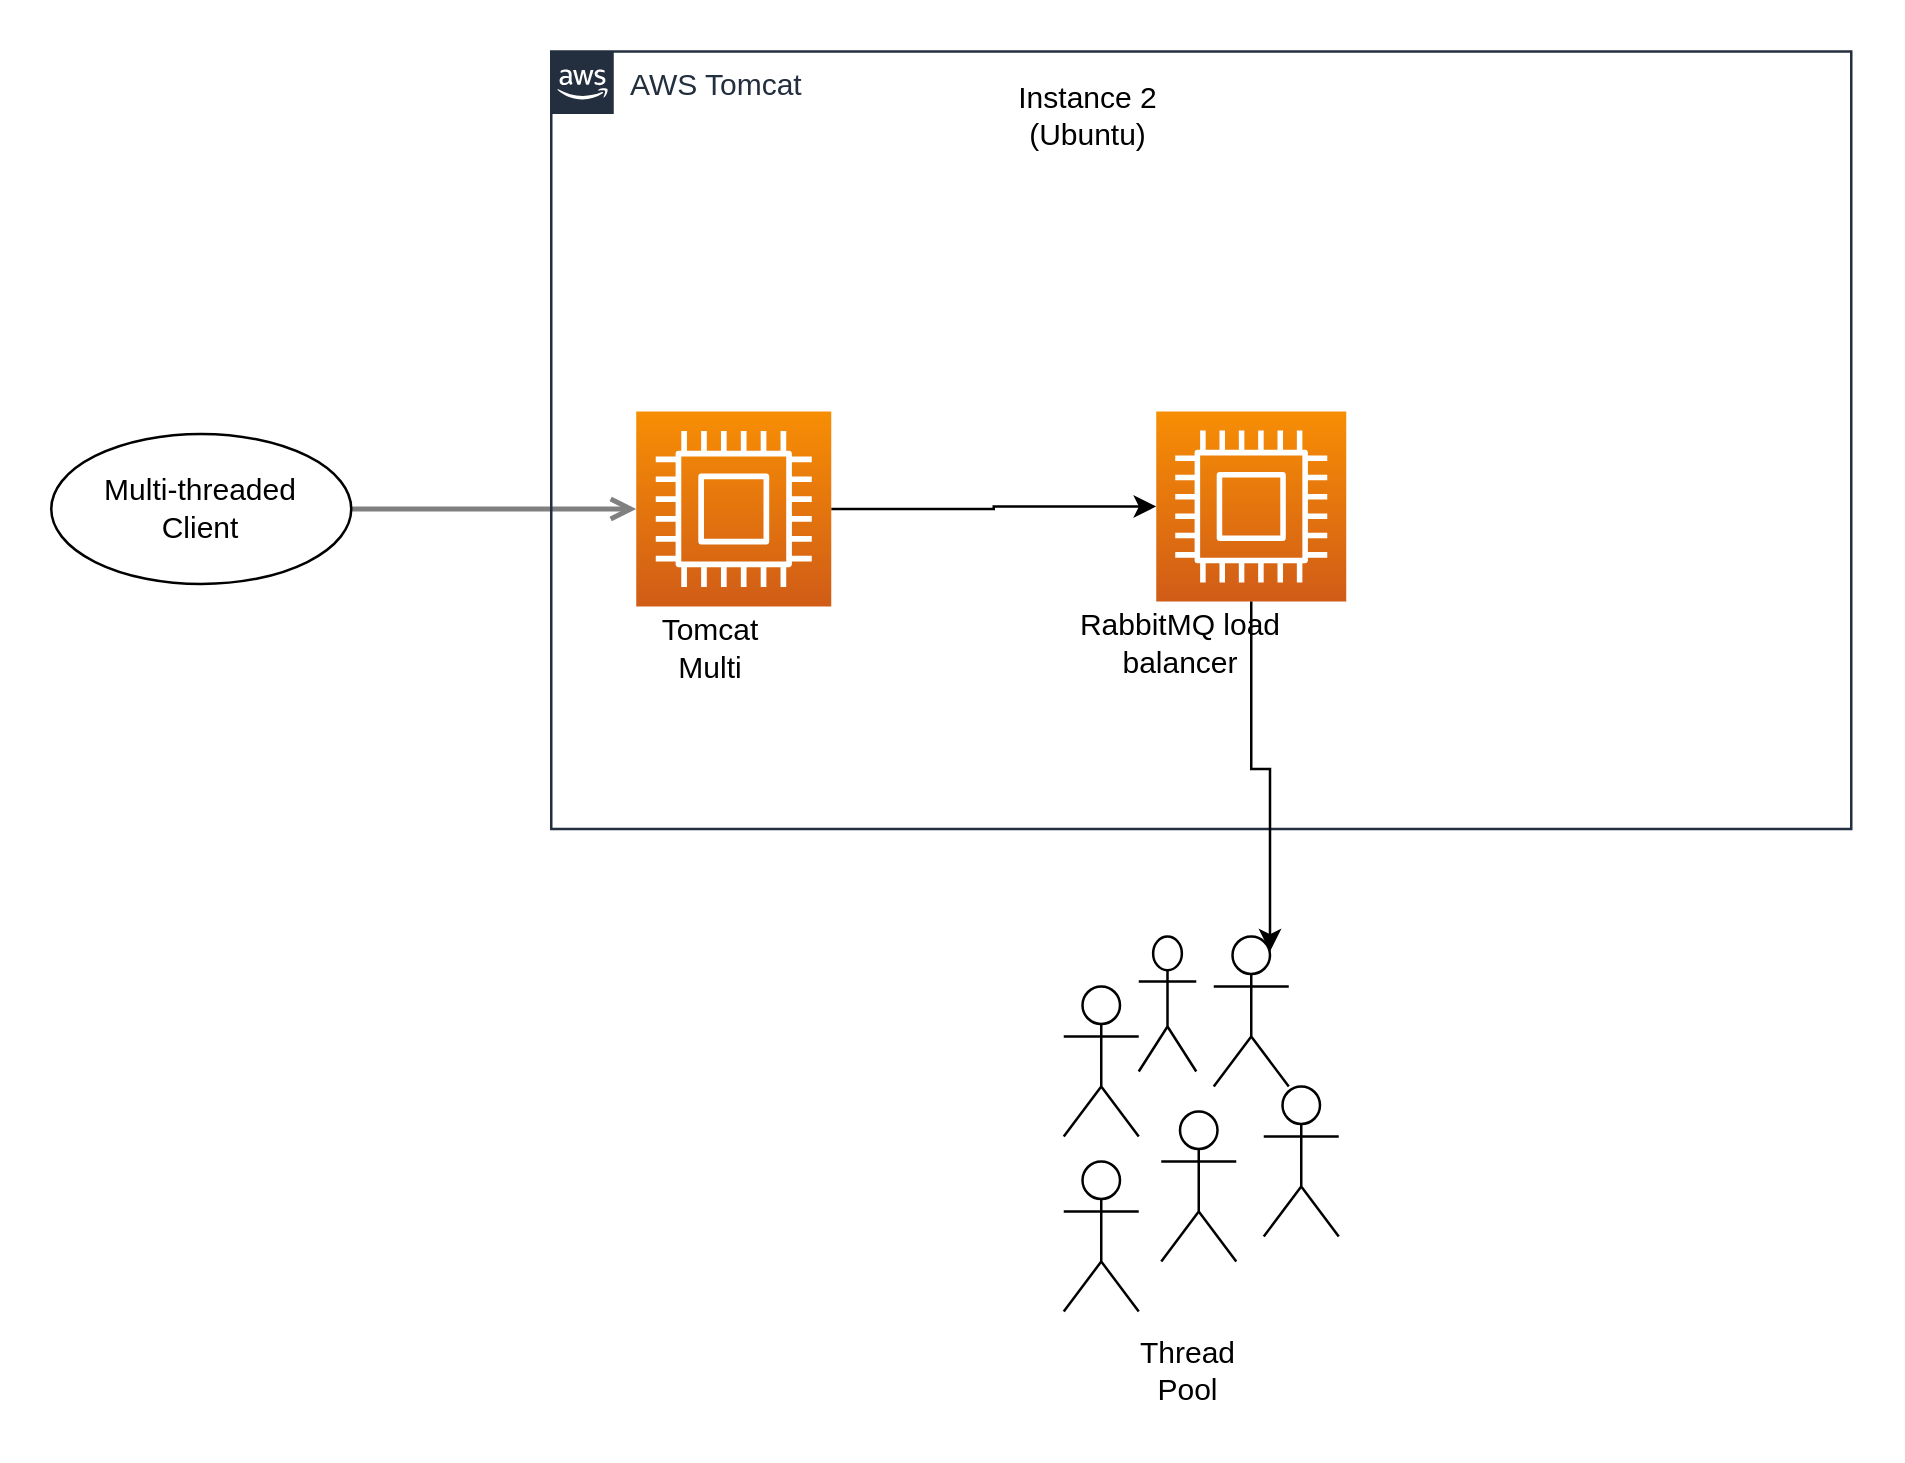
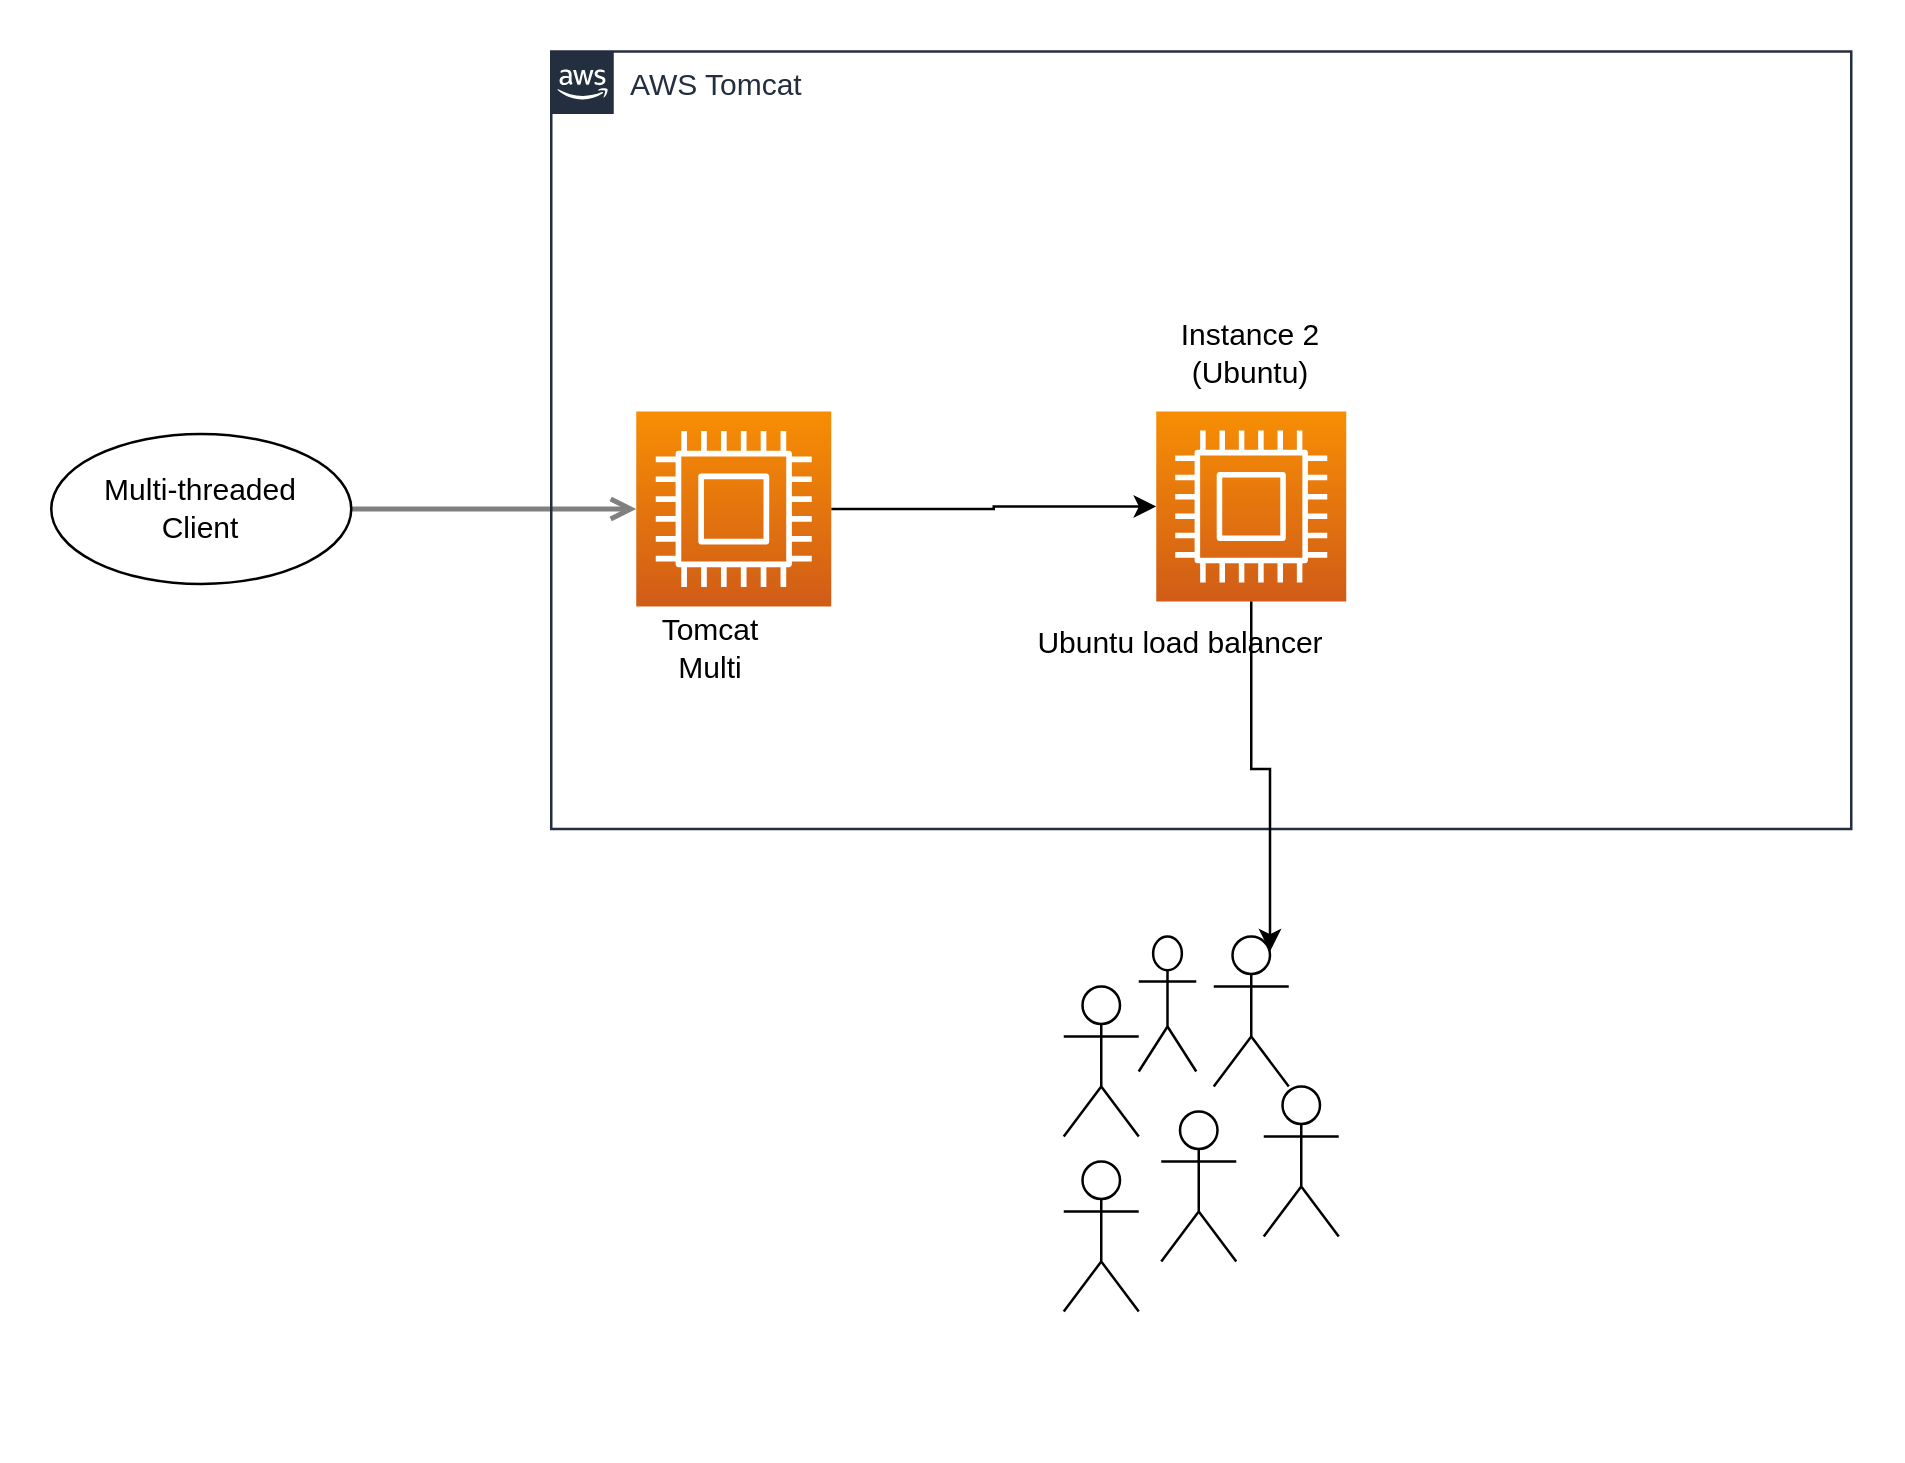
(1089, 116) -> (1251, 354)
(1181, 644) -> (1181, 644)
(1189, 1371) -> none
